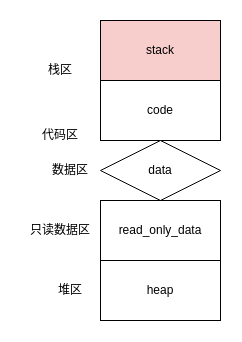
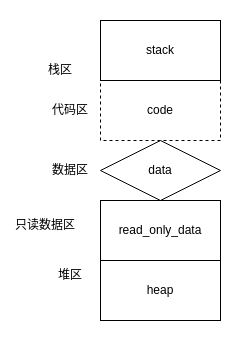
(161, 51) -> (161, 51)
(161, 111) -> (161, 111)
(61, 136) -> (71, 111)
(61, 231) -> (46, 226)
(71, 291) -> (71, 276)
